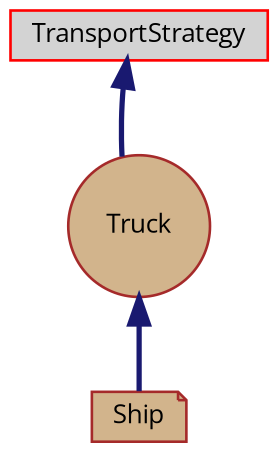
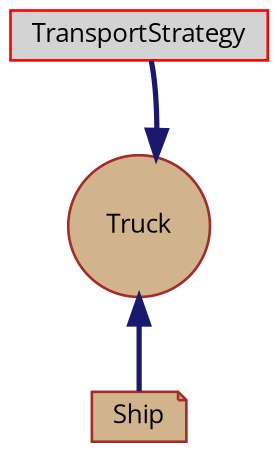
(121, 122) -> (156, 95)
